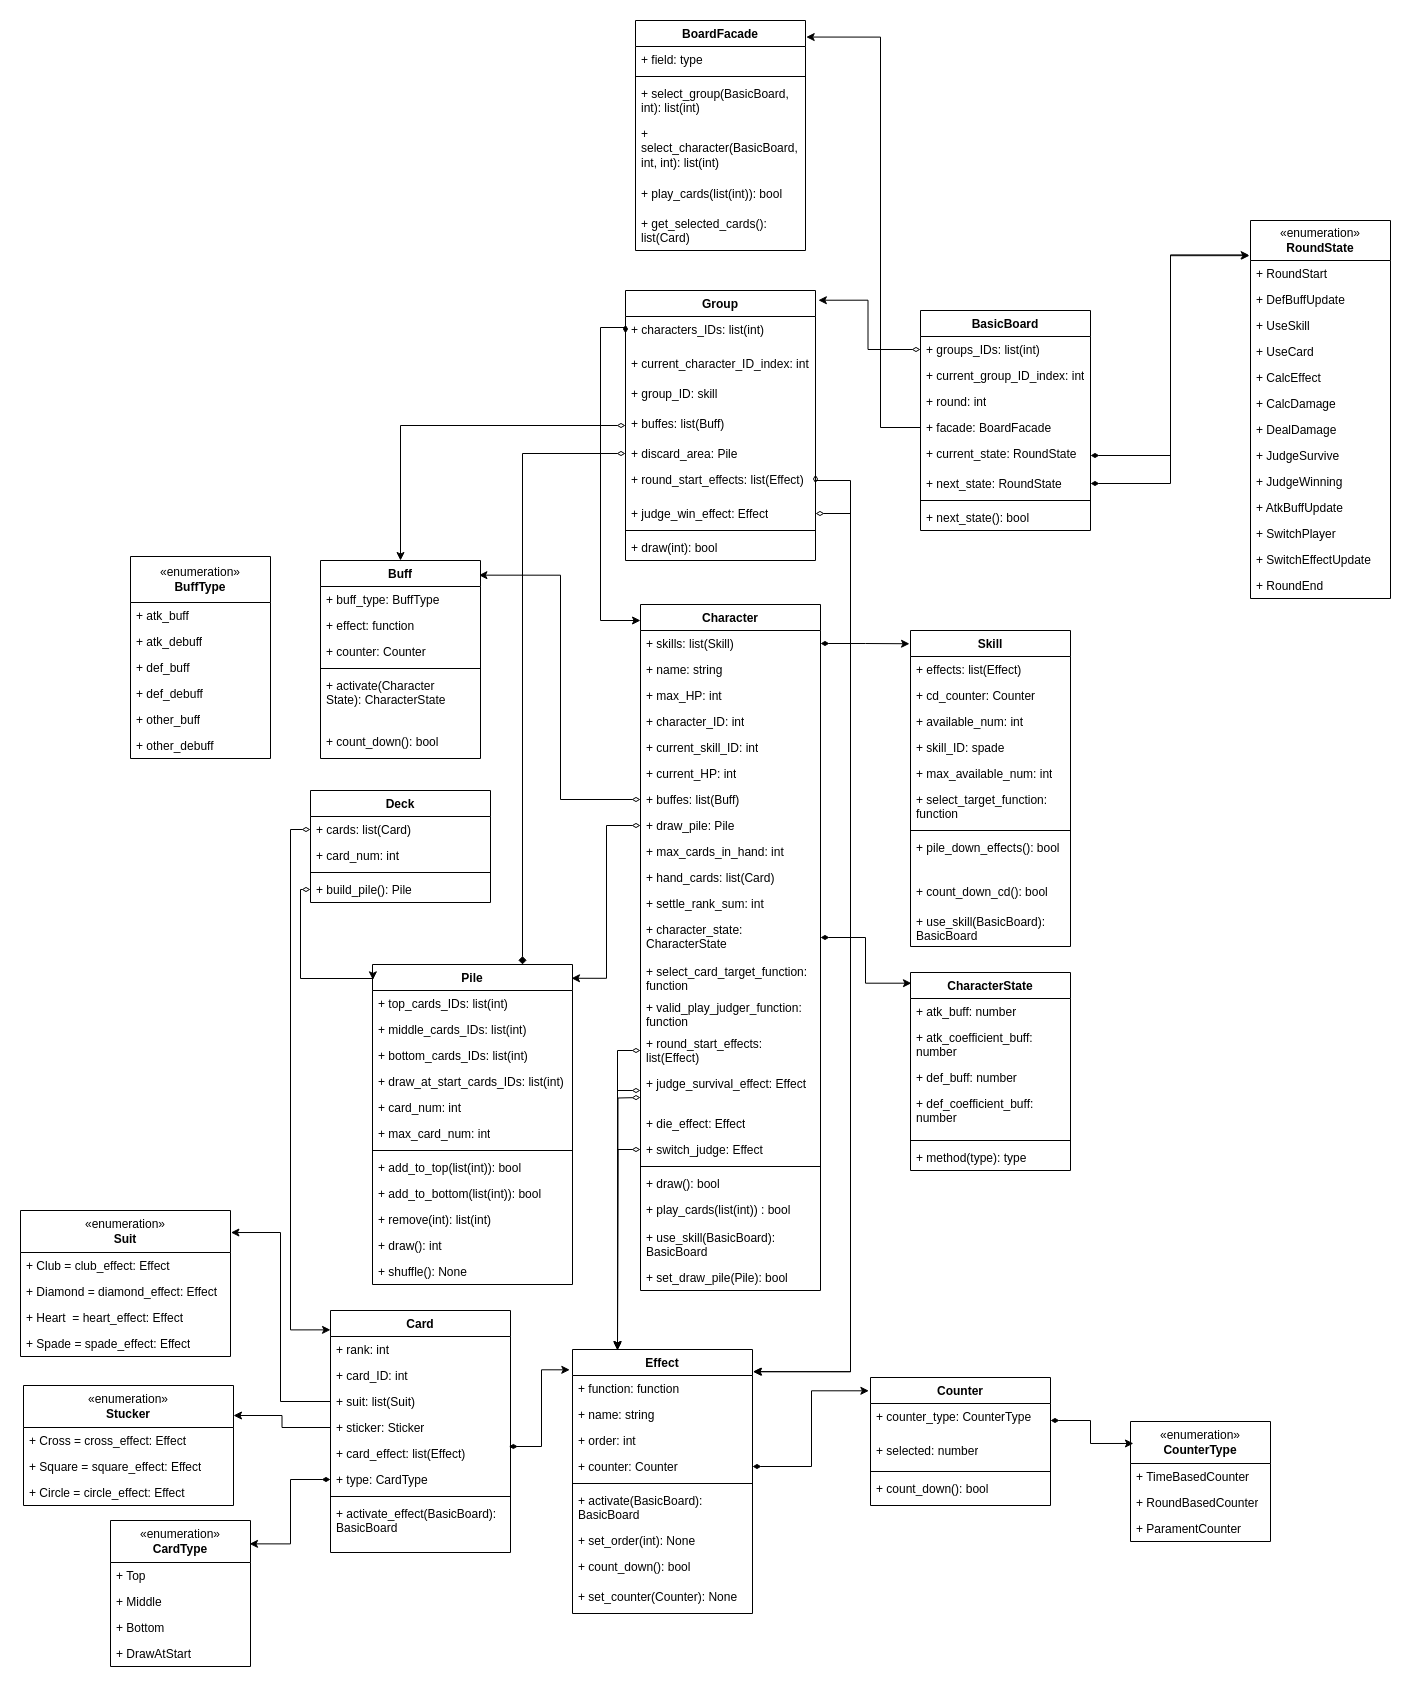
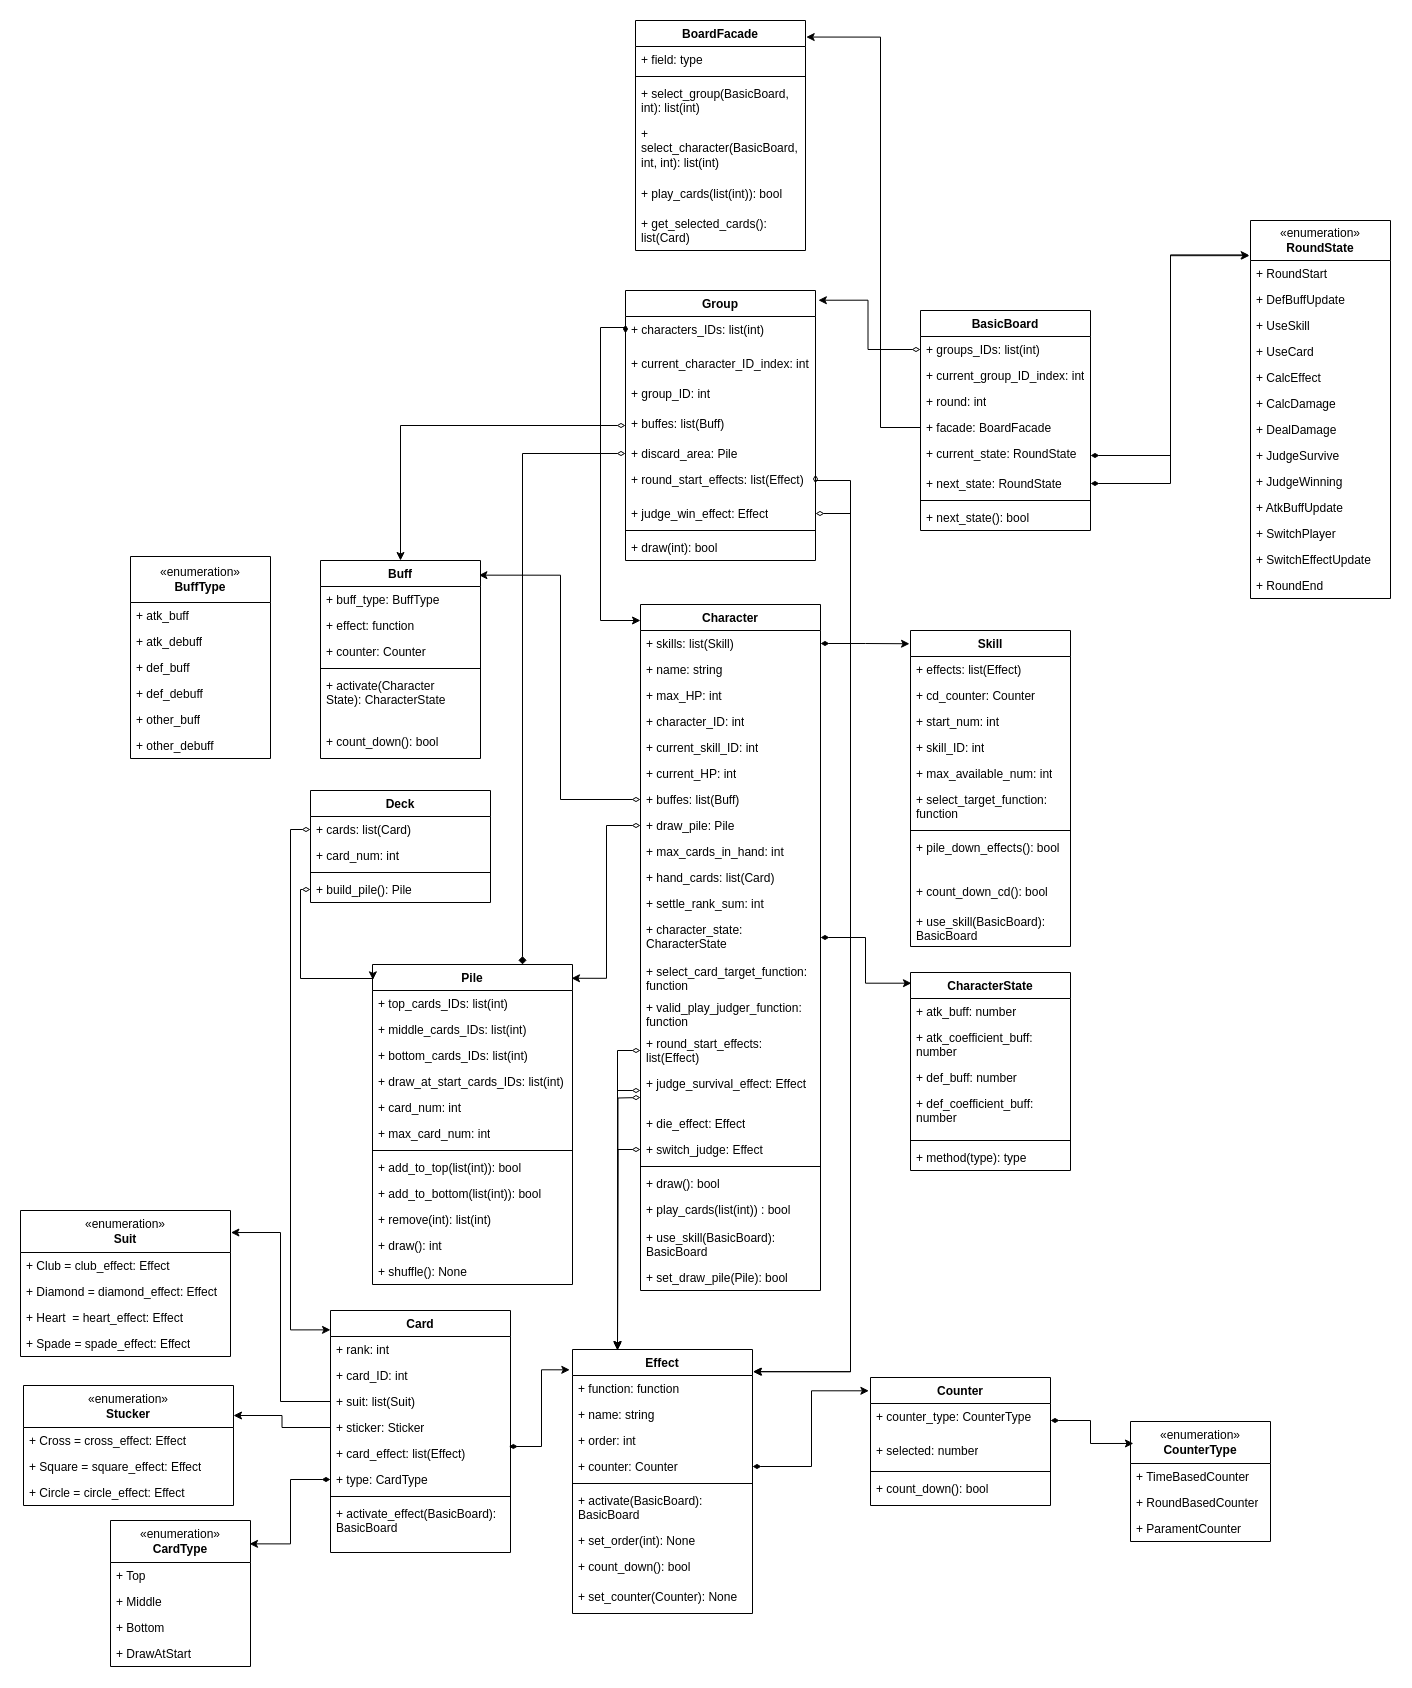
(679, 395) -> (676, 395)
(973, 723) -> (964, 723)
(964, 749) -> (956, 749)
